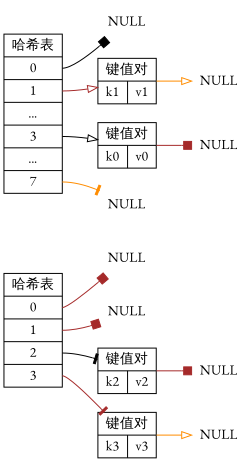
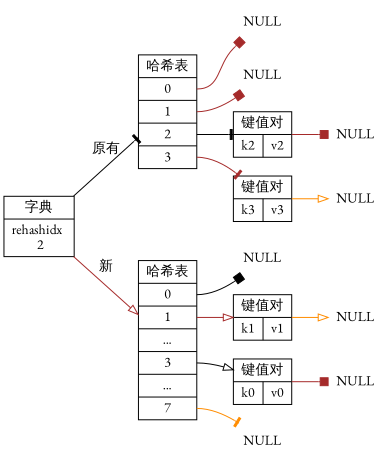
none -> (39, 226)
